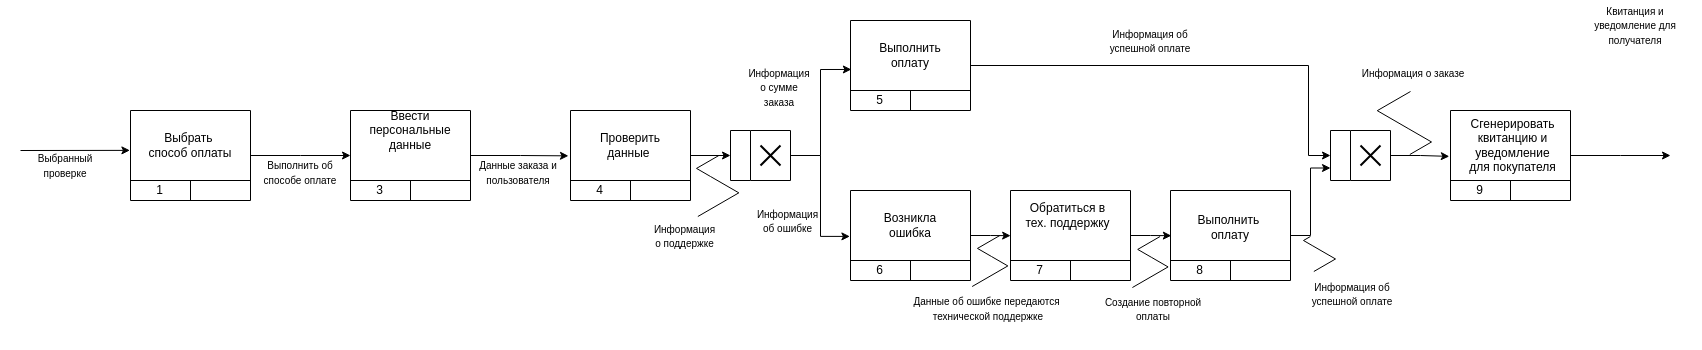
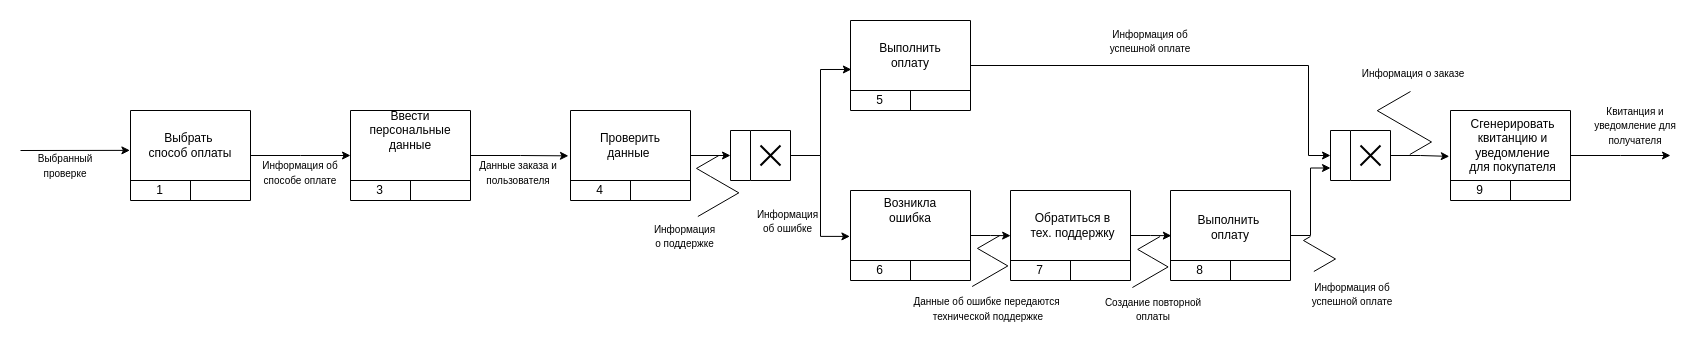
(1636, 26) -> (1636, 126)
(780, 85) -> none
(301, 173) -> (301, 173)
(1068, 216) -> (1073, 226)
(911, 226) -> (911, 211)
